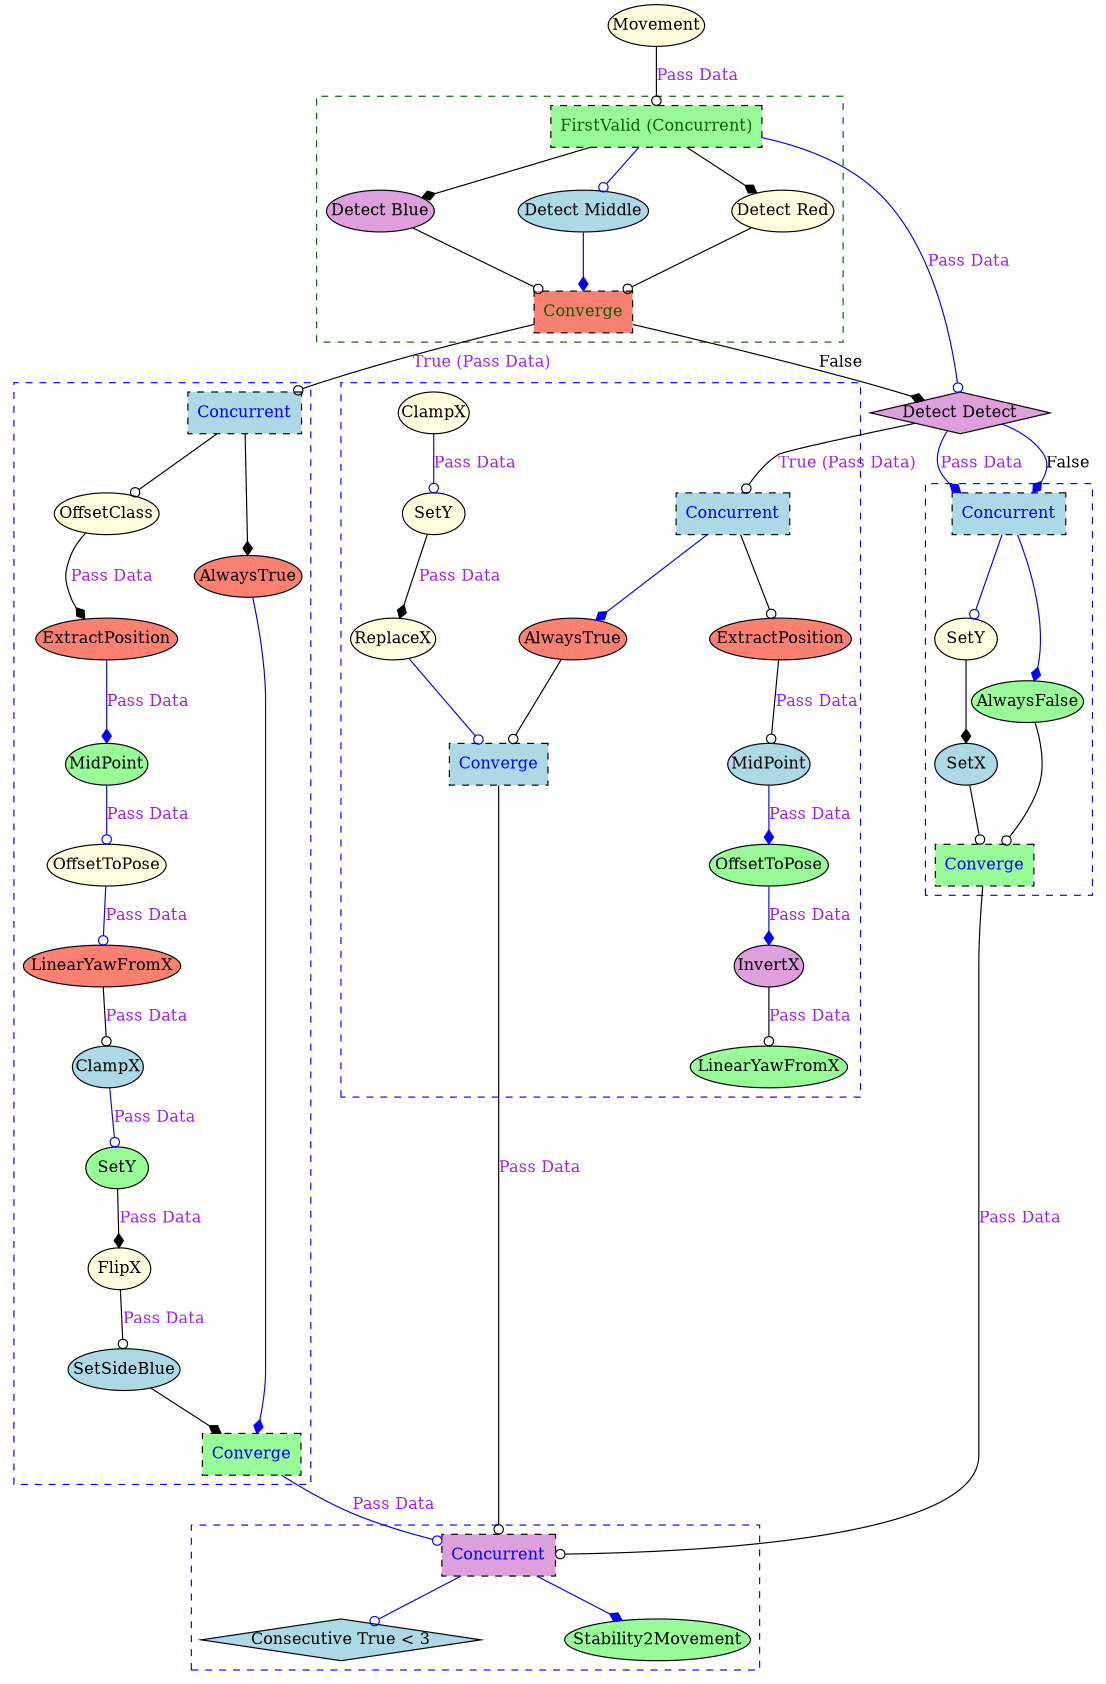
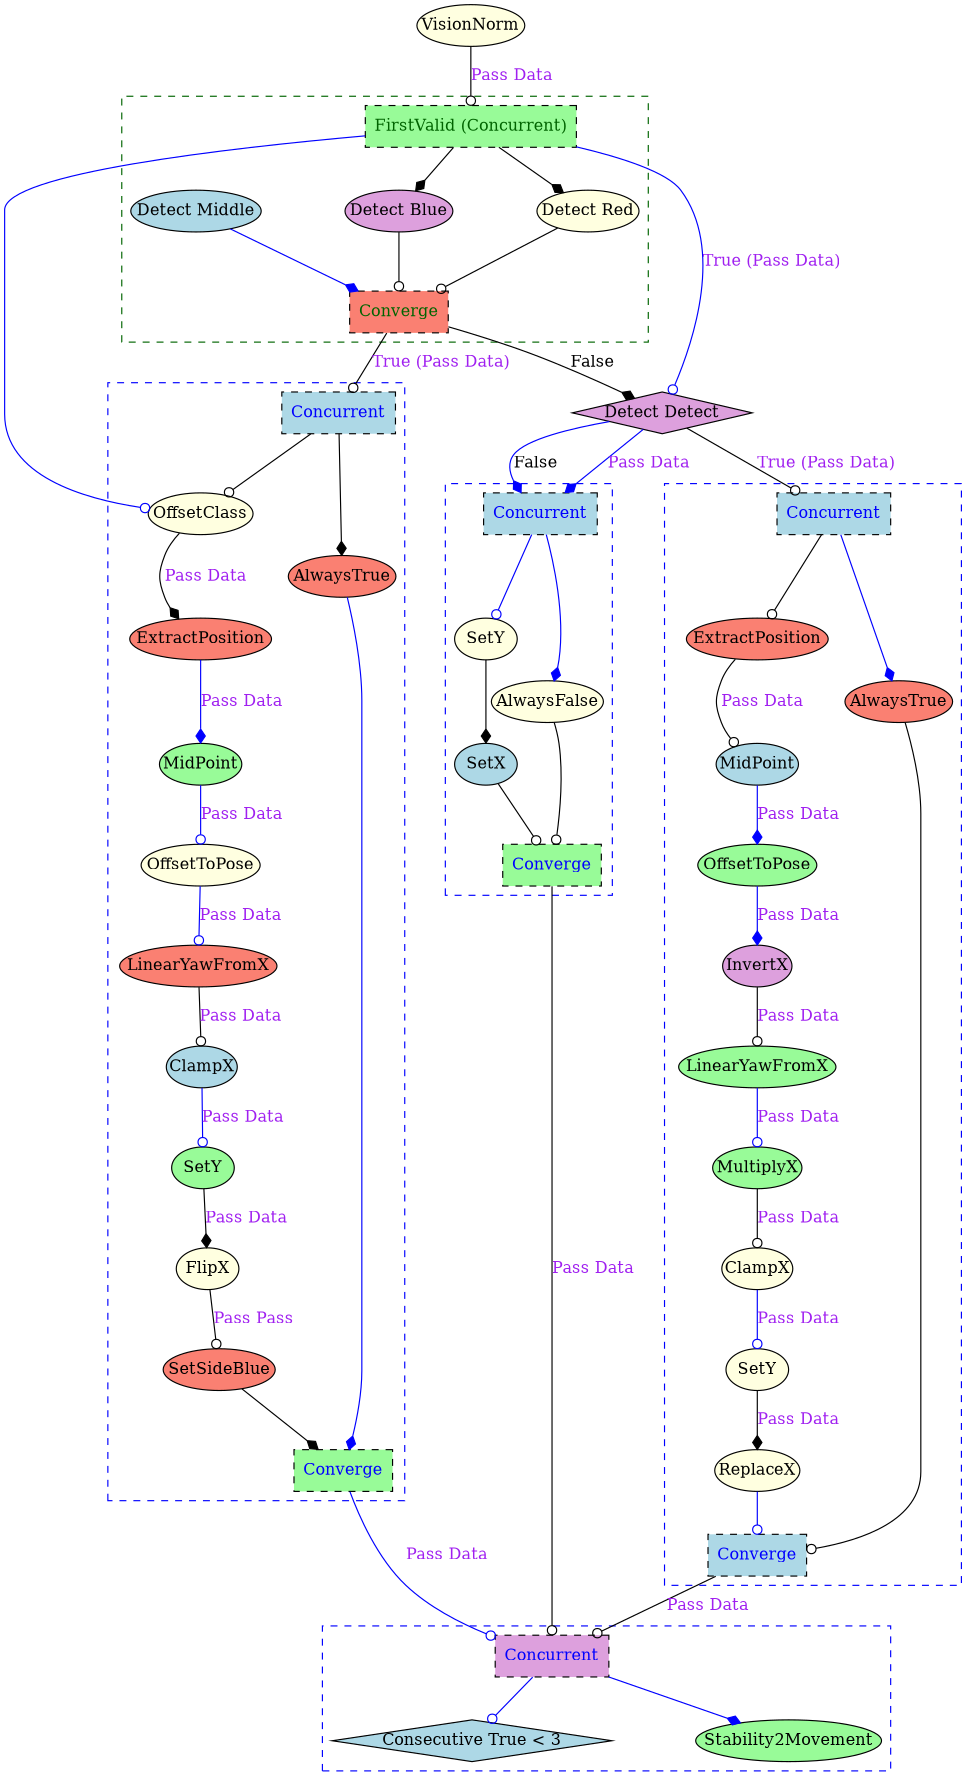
(656, 26) -> (471, 26)
(623, 166) -> (5, 215)
(969, 262) -> (772, 262)
(1028, 702) -> (547, 702)
none -> (757, 1168)
(164, 1319) -> (254, 1319)
(124, 1370) -> (219, 1370)
